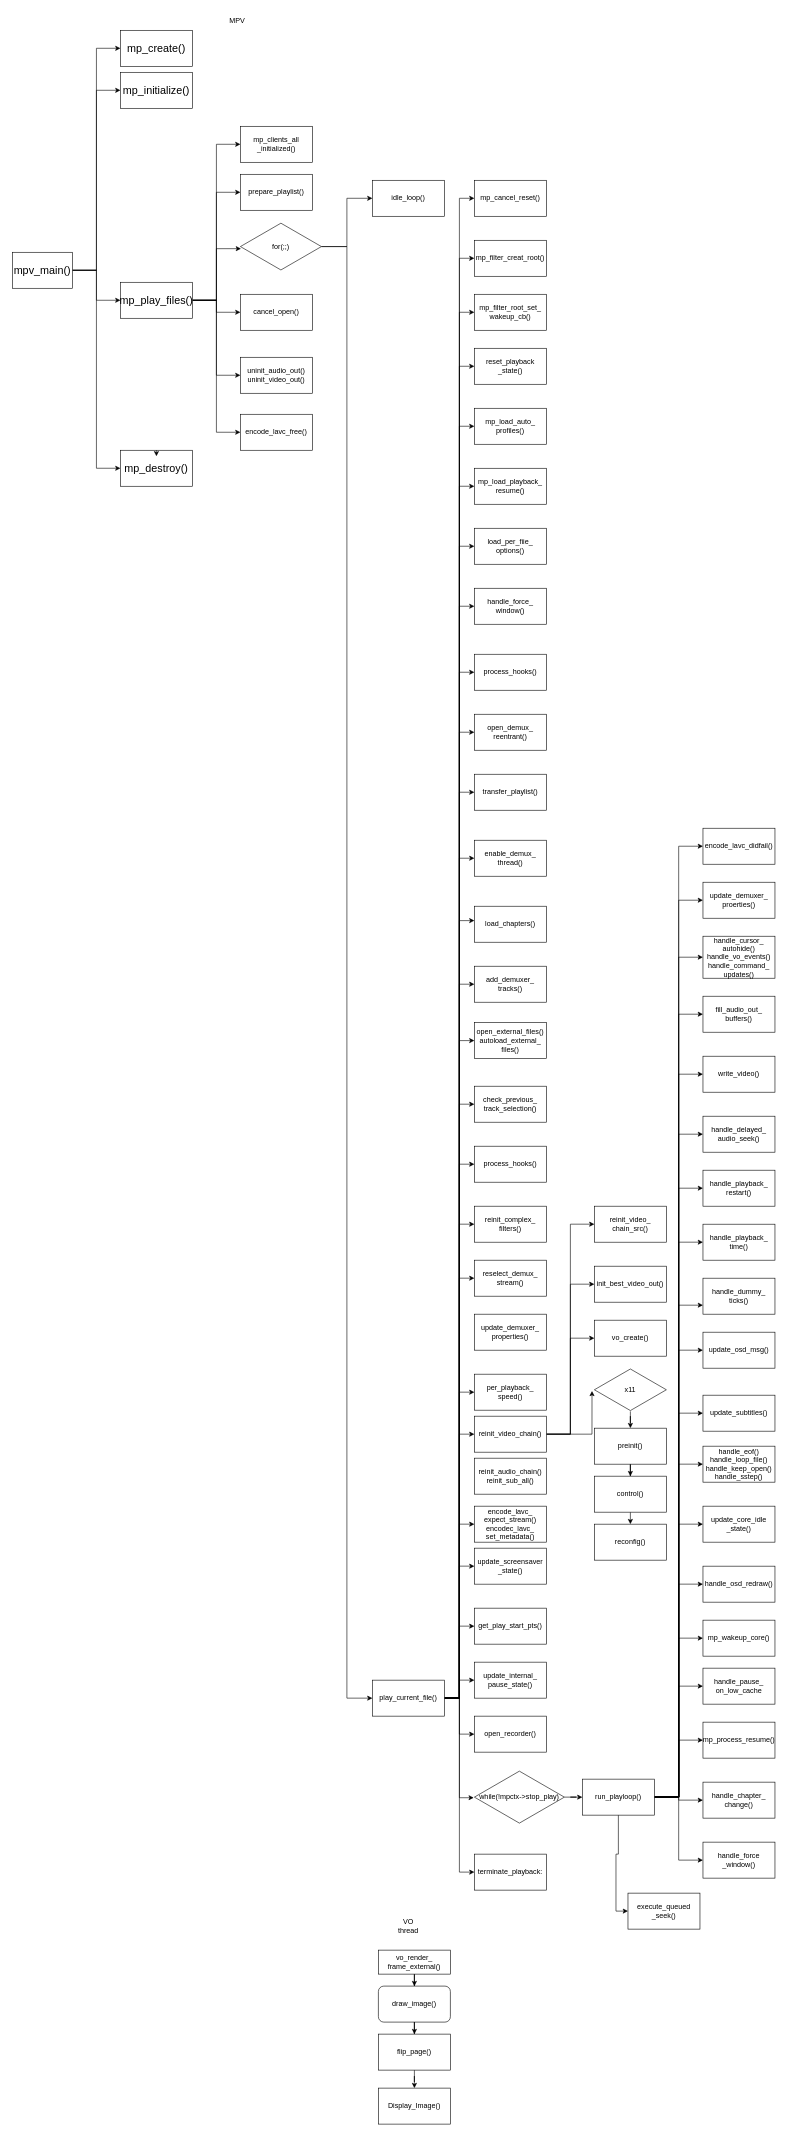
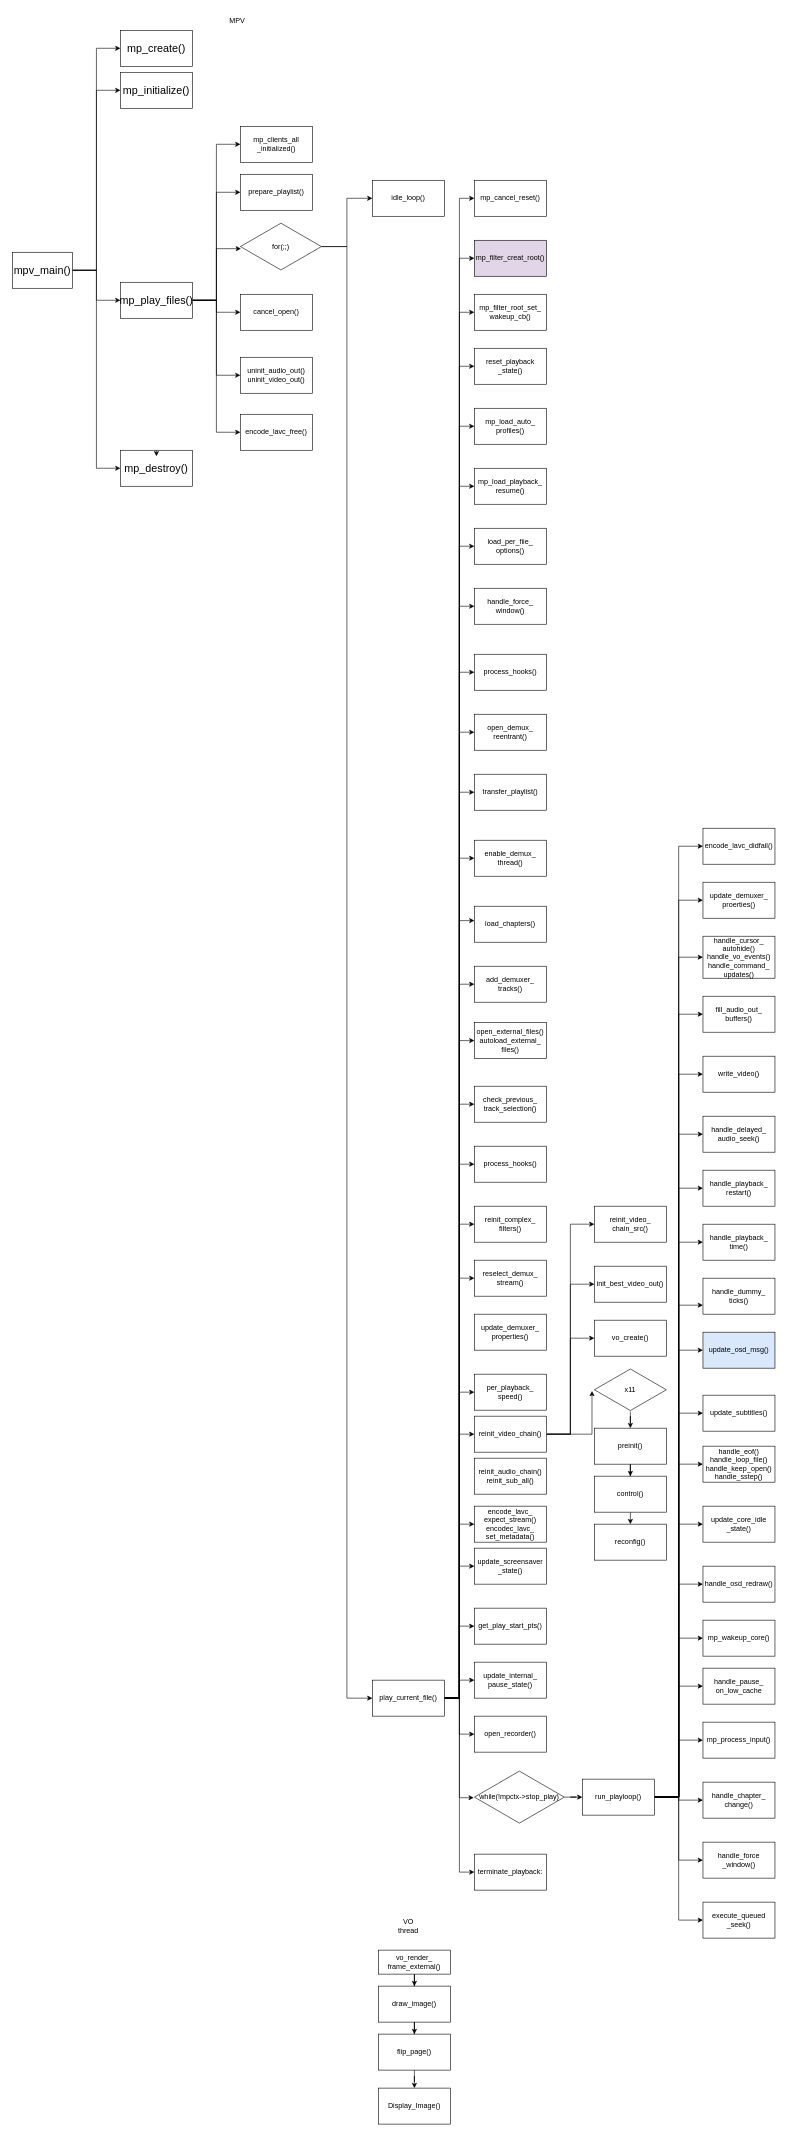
(510, 258) -> (510, 258)
(739, 1350) -> (739, 1350)
(739, 1740) -> (739, 1740)
(664, 1911) -> (739, 1920)
(414, 2004) -> (414, 2004)
